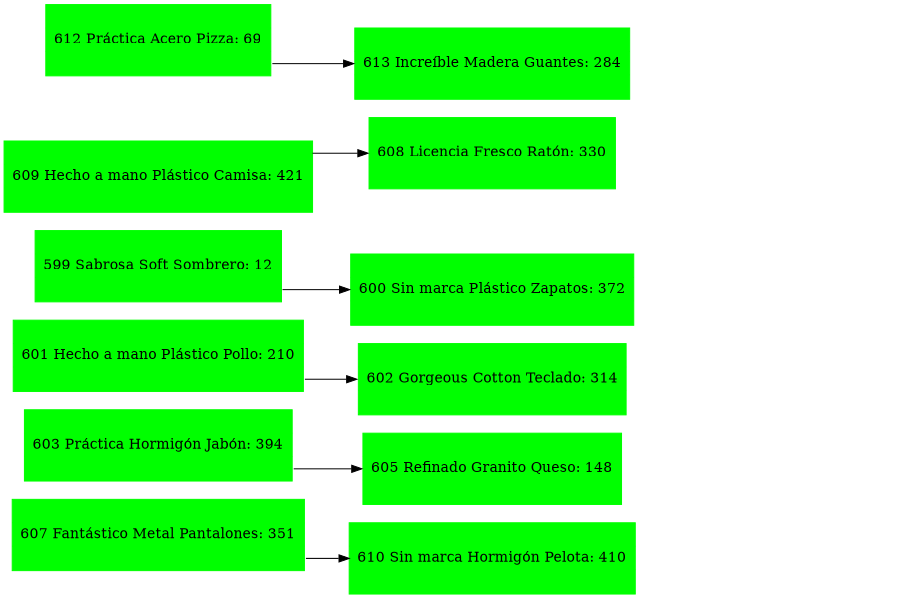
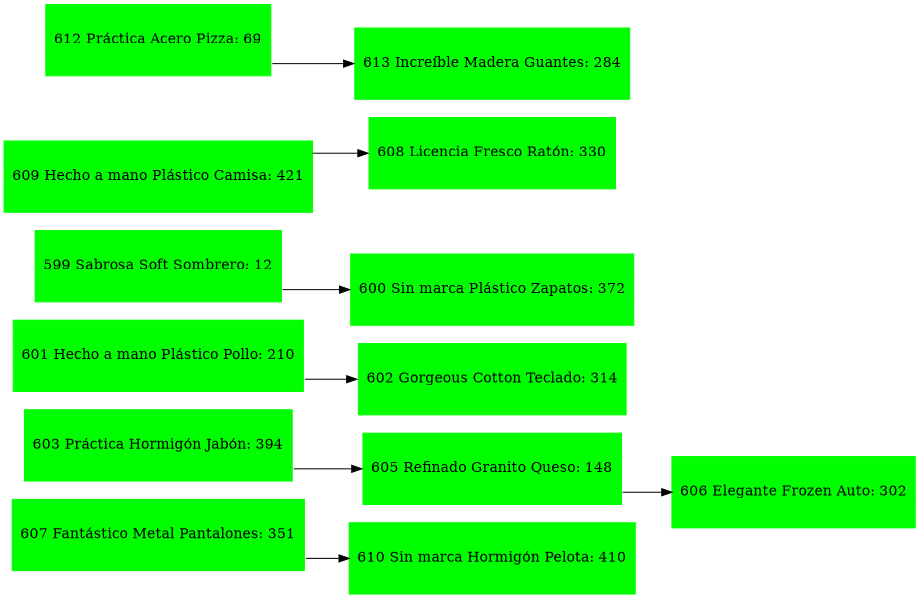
none -> (794, 492)
